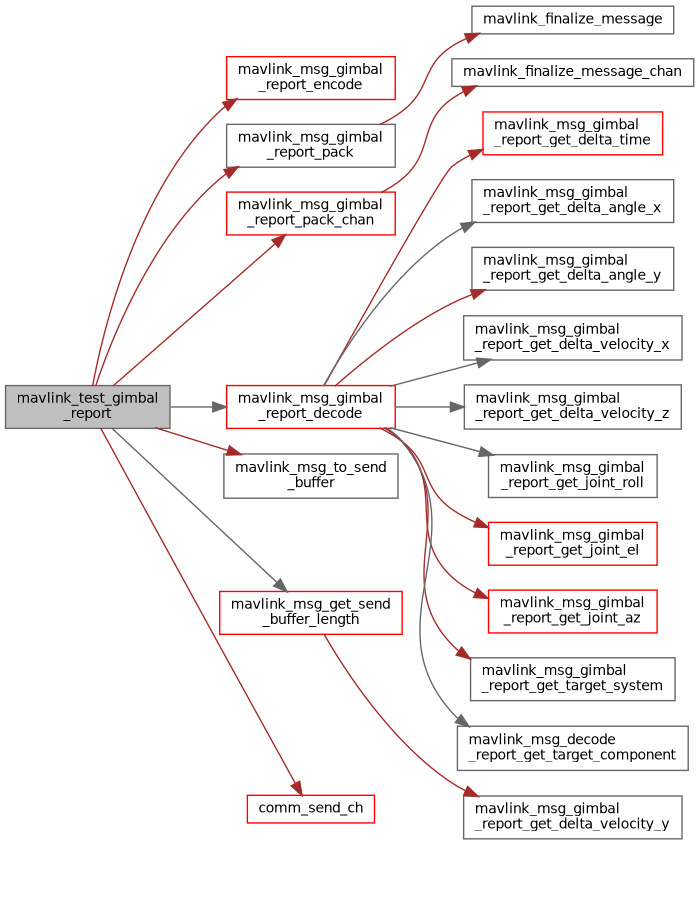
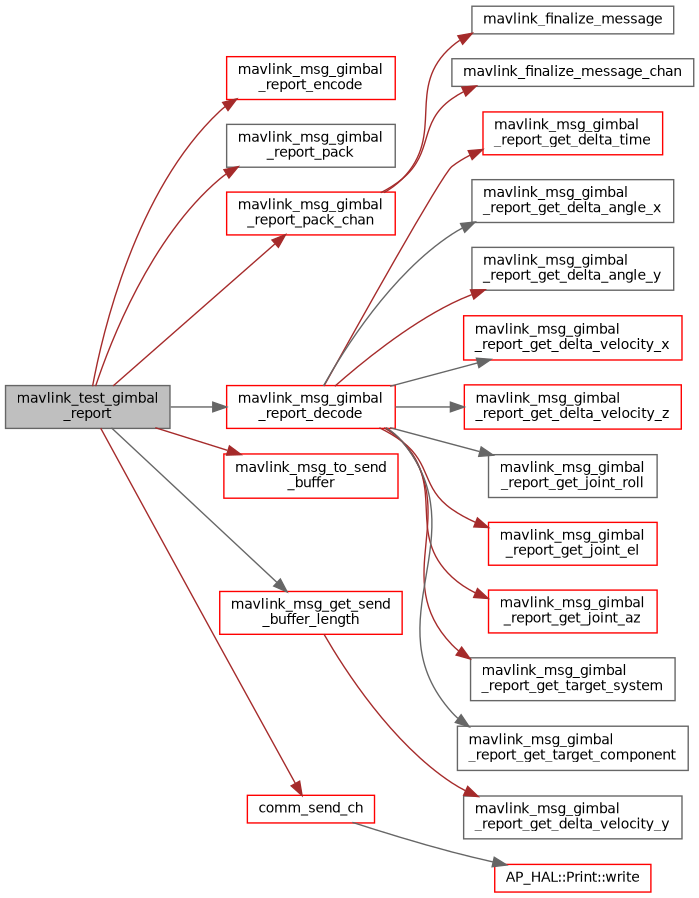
(424, 83) -> (426, 114)
(573, 338) -> (573, 338)
(573, 407) -> (573, 407)
(311, 476) -> (311, 476)
(573, 748) -> (573, 748)
none -> (573, 878)
